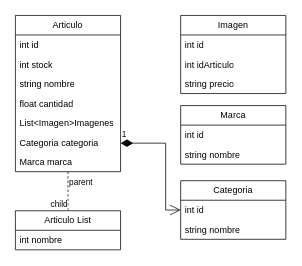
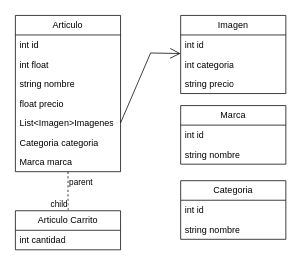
(40, 65) -> (39, 65)
(214, 65) -> (214, 65)
none -> (141, 75)
(52, 104) -> (47, 104)
(165, 181) -> none
(68, 220) -> (68, 220)
(43, 241) -> (47, 241)
